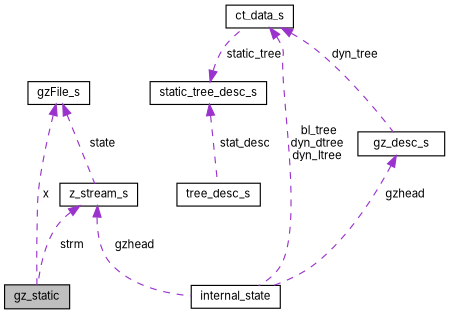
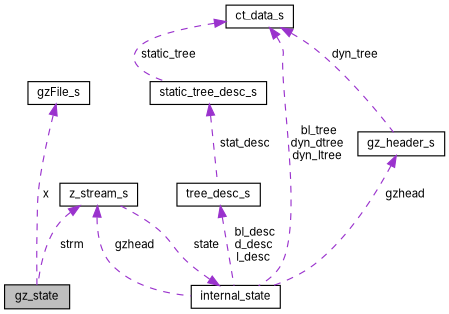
(225, 46) -> (149, 40)
(401, 144) -> (401, 144)
(81, 149) -> (168, 239)
none -> (228, 251)
(37, 297) -> (37, 297)
